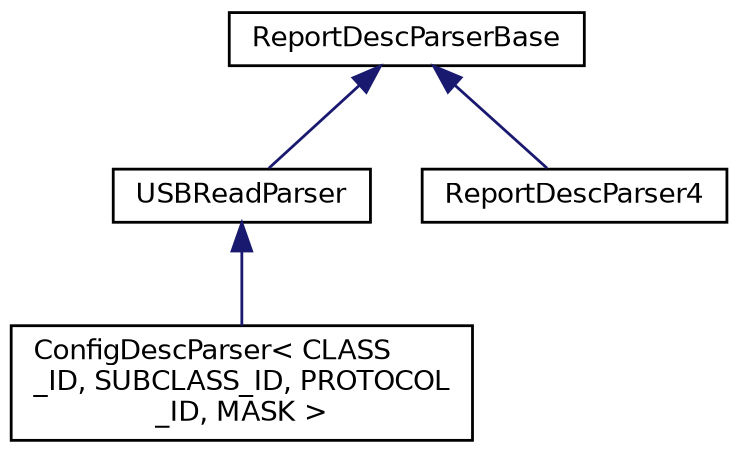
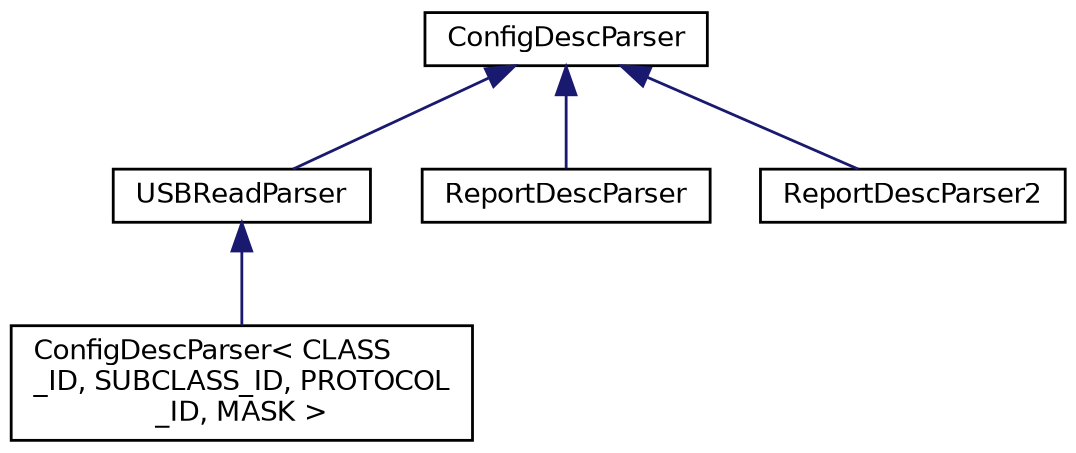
(407, 39) -> (566, 39)
none -> (566, 196)
(575, 196) -> (913, 196)
